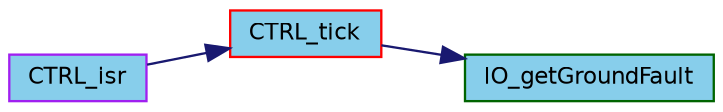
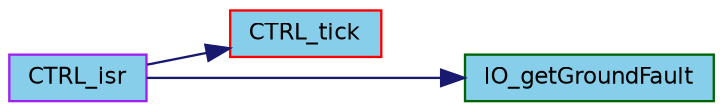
(411, 50) -> (294, 78)
